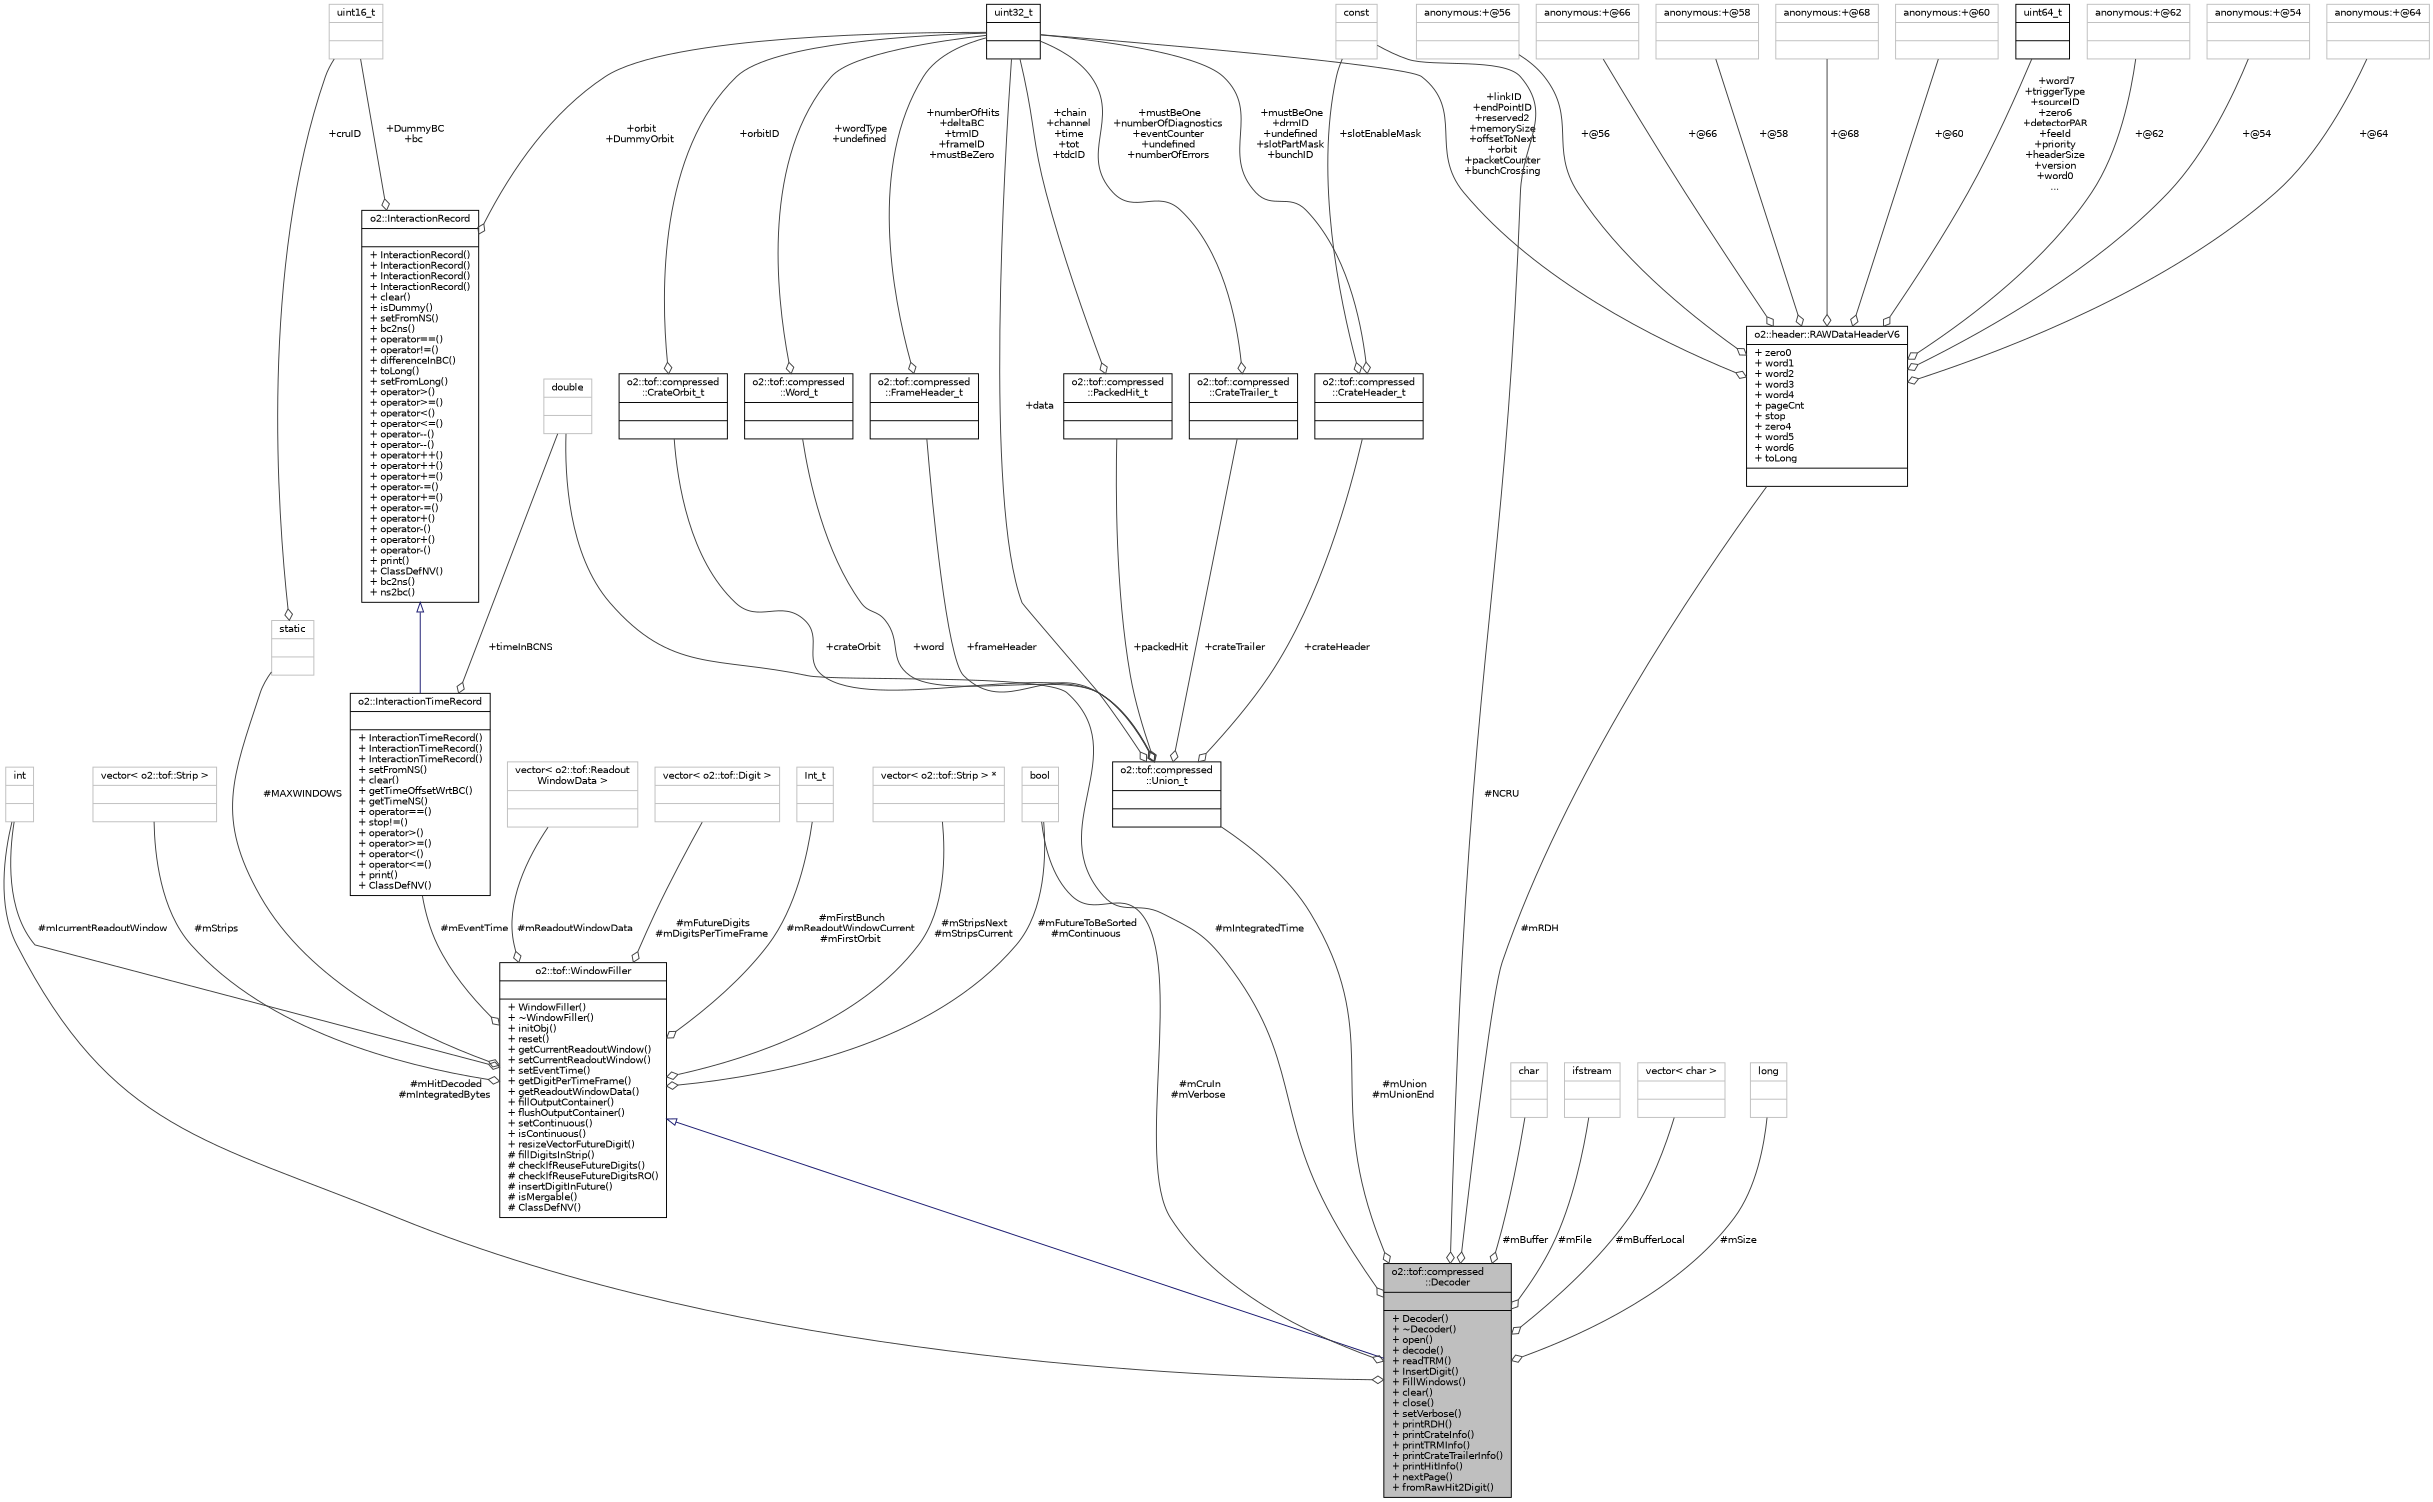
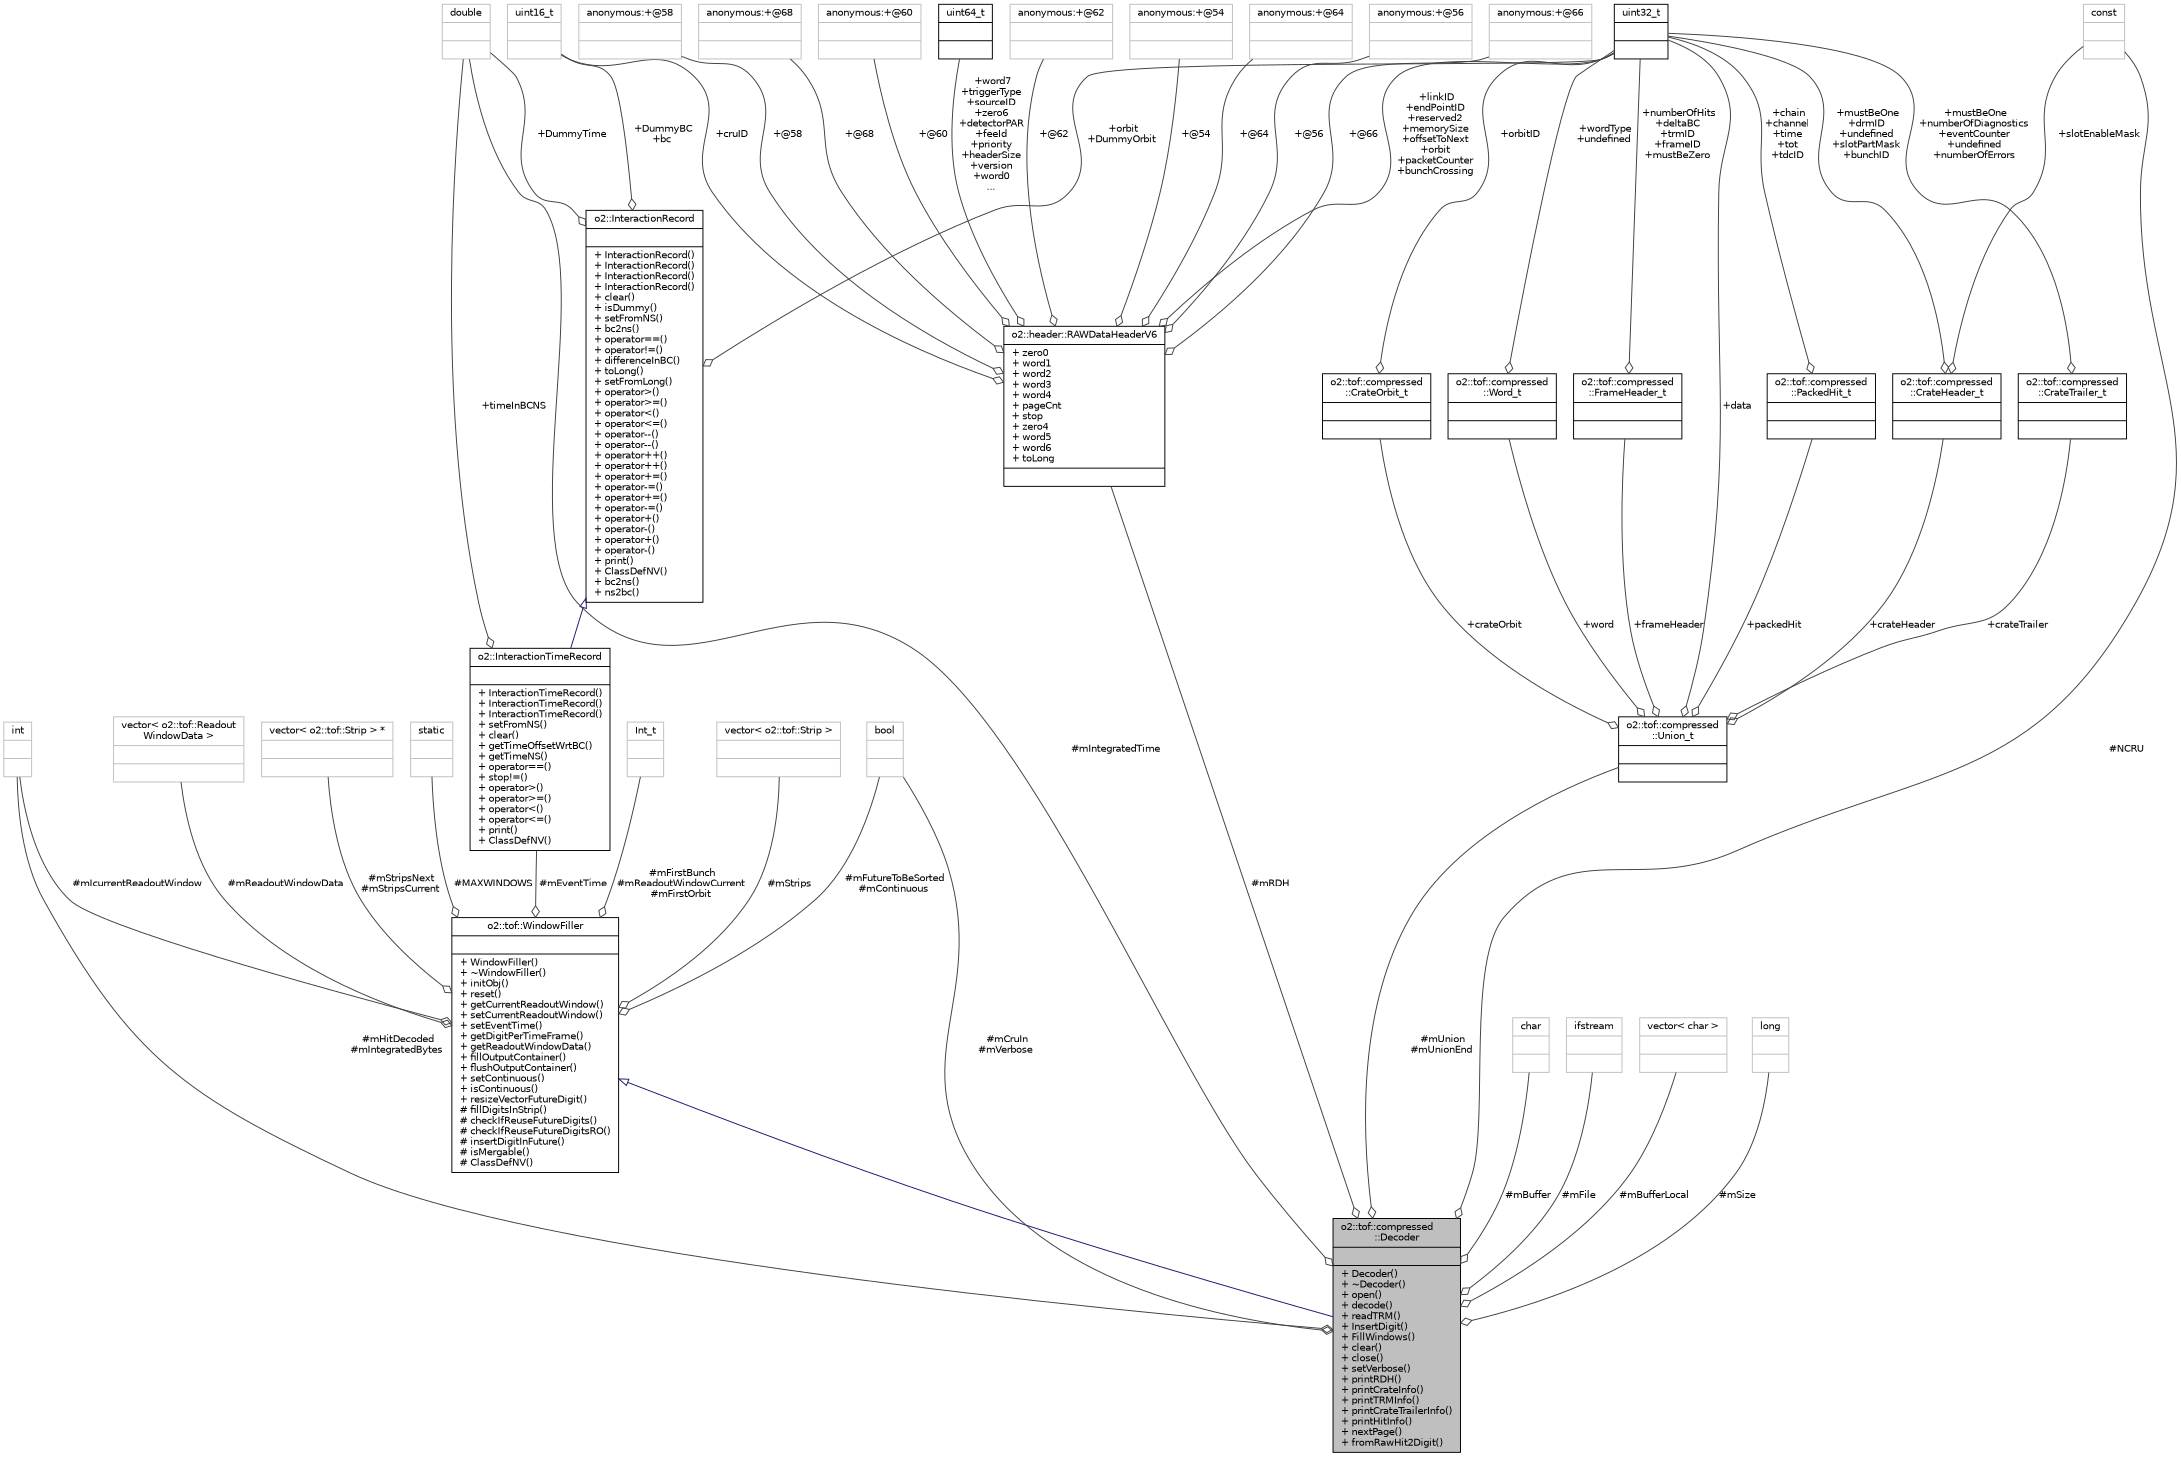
none -> (522, 144)
(281, 331) -> (737, 224)
(717, 794) -> none
